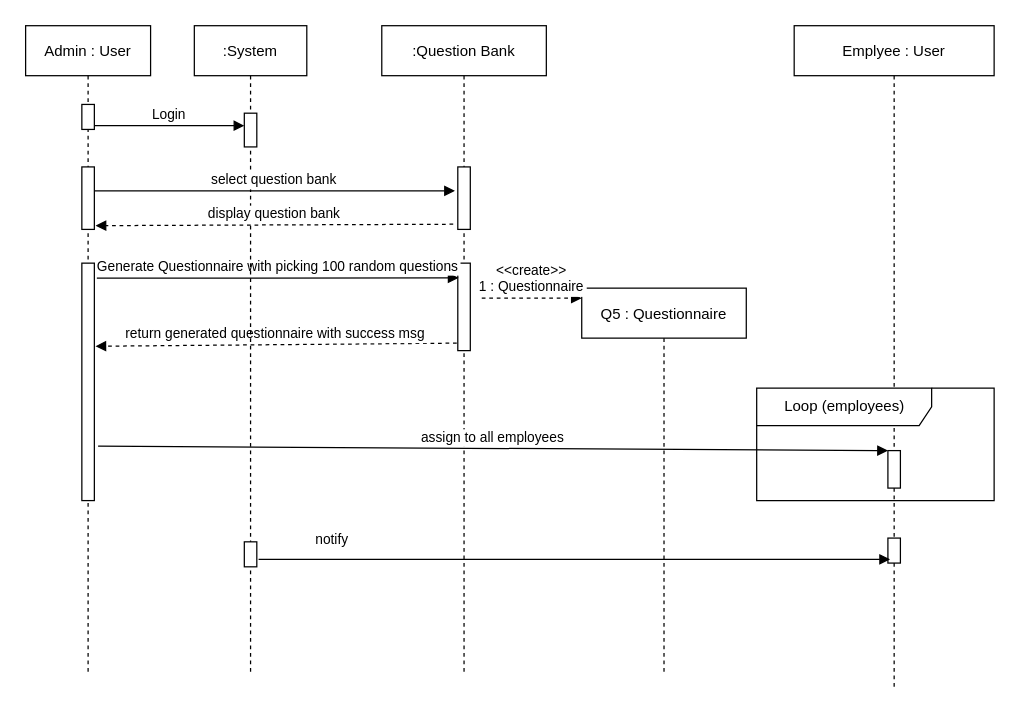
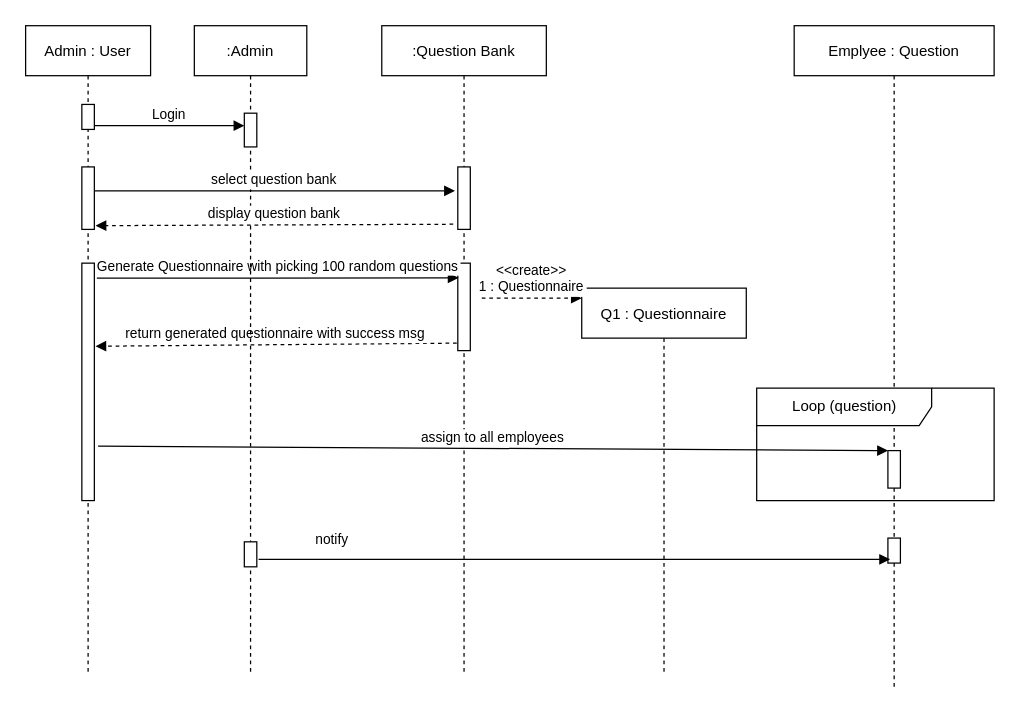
(250, 51) -> (250, 51)
(894, 51) -> (894, 51)
(664, 314) -> (664, 314)
(845, 407) -> (845, 407)
